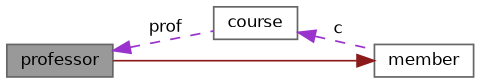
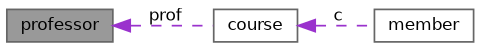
(235, 61) -> none
